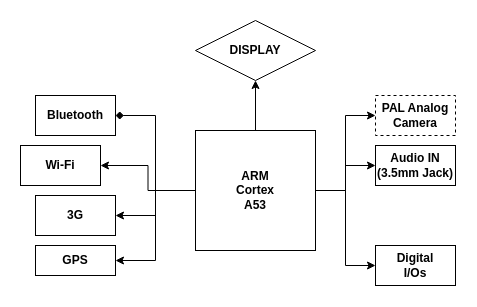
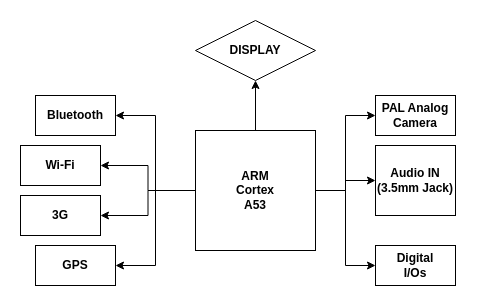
(124, 116) -> (124, 116)
(416, 116) -> (416, 116)
(416, 166) -> (416, 181)
(76, 216) -> (61, 216)
(76, 261) -> (76, 266)
